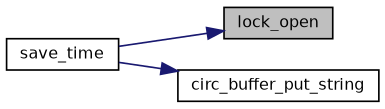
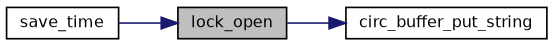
(140, 66) -> (308, 23)
